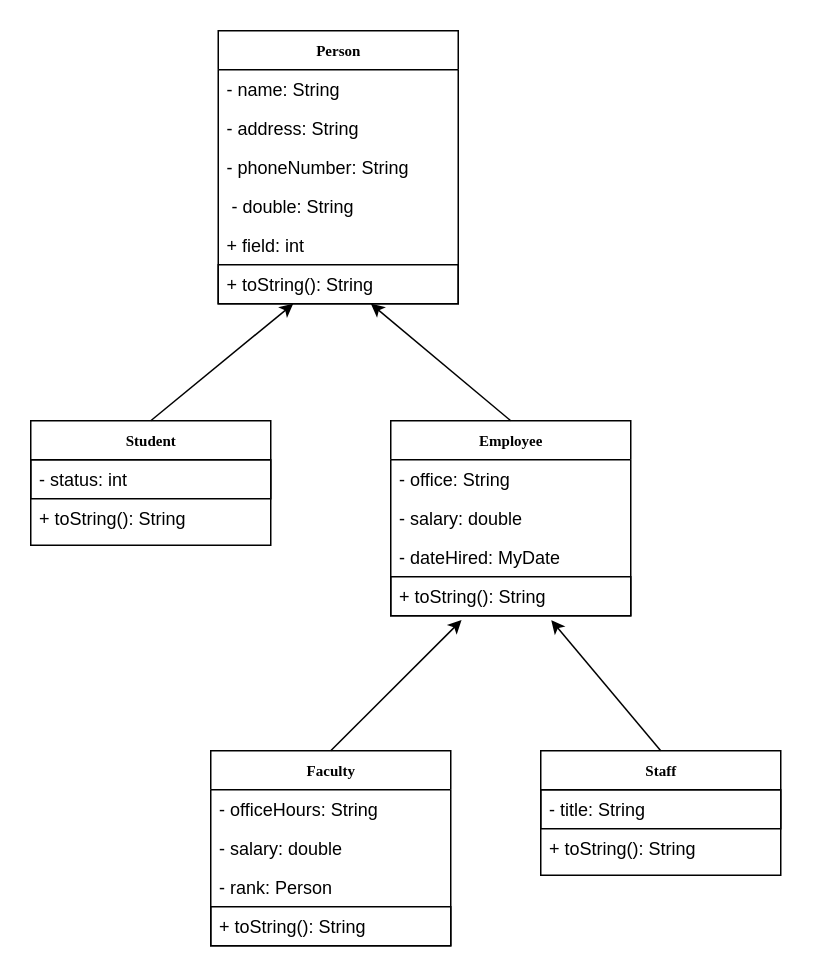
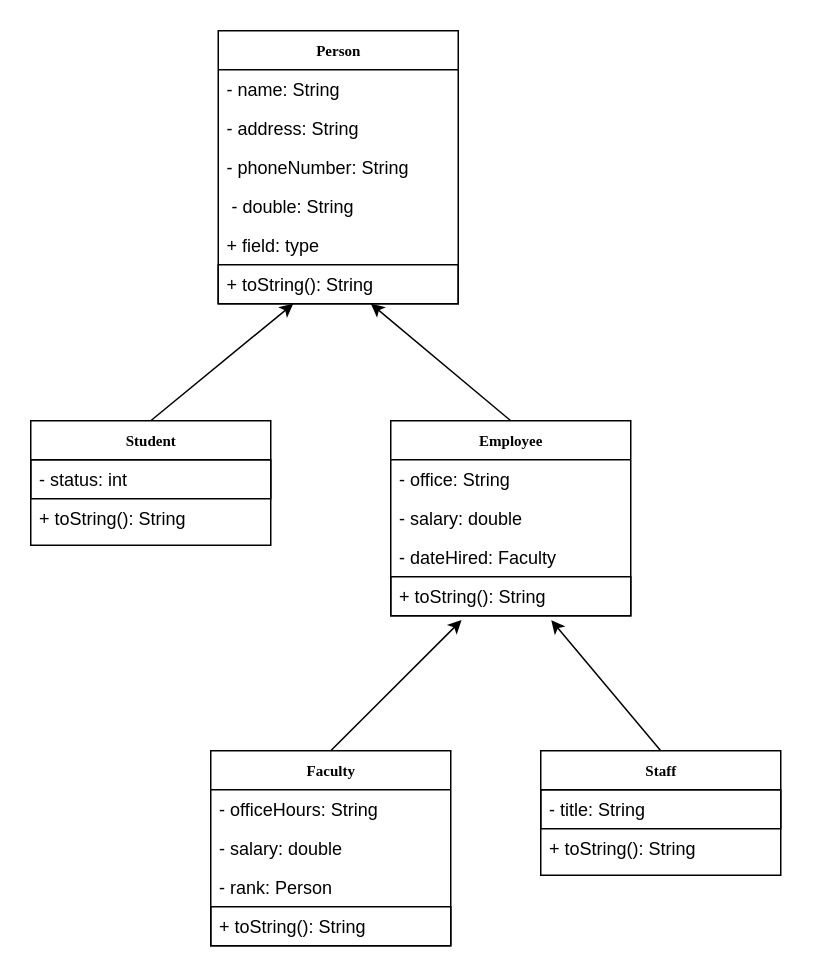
(274, 247) -> (281, 247)
(486, 559) -> (489, 559)
